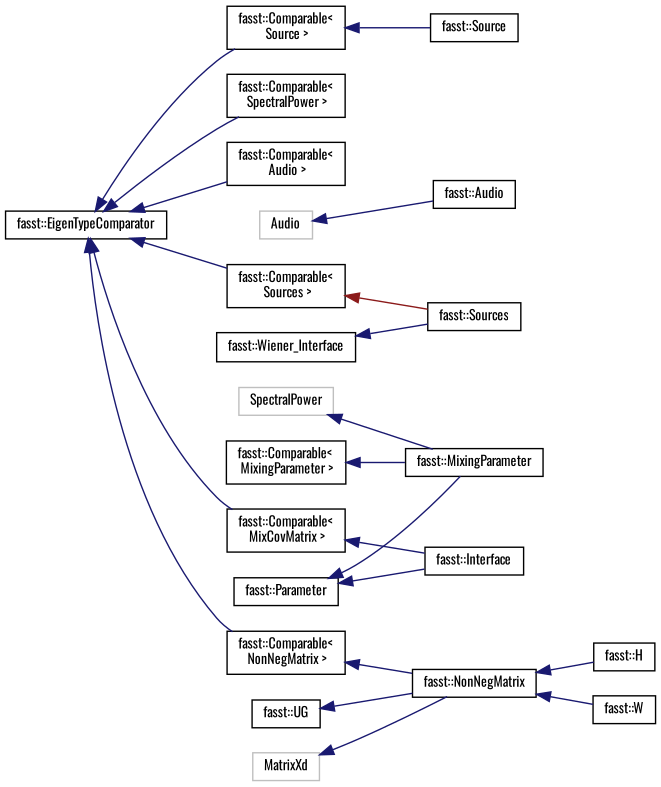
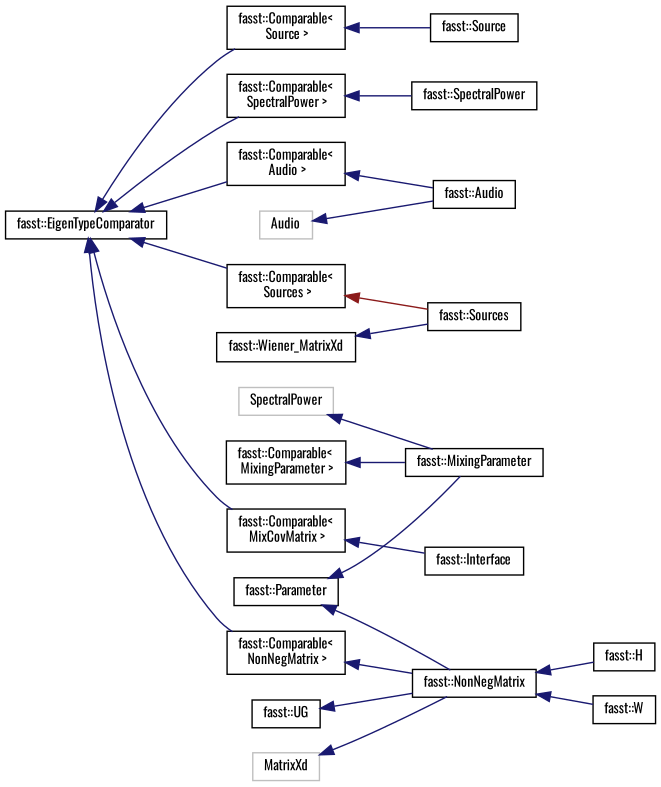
none -> (474, 96)
none -> (396, 182)
(286, 347) -> (286, 347)
(389, 575) -> (394, 639)
